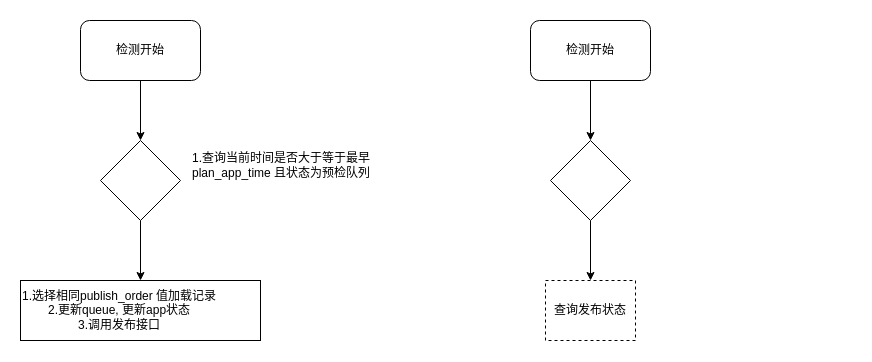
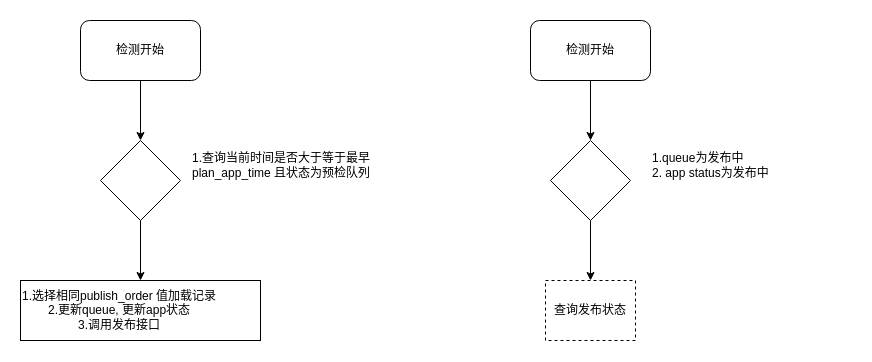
none -> (751, 166)
